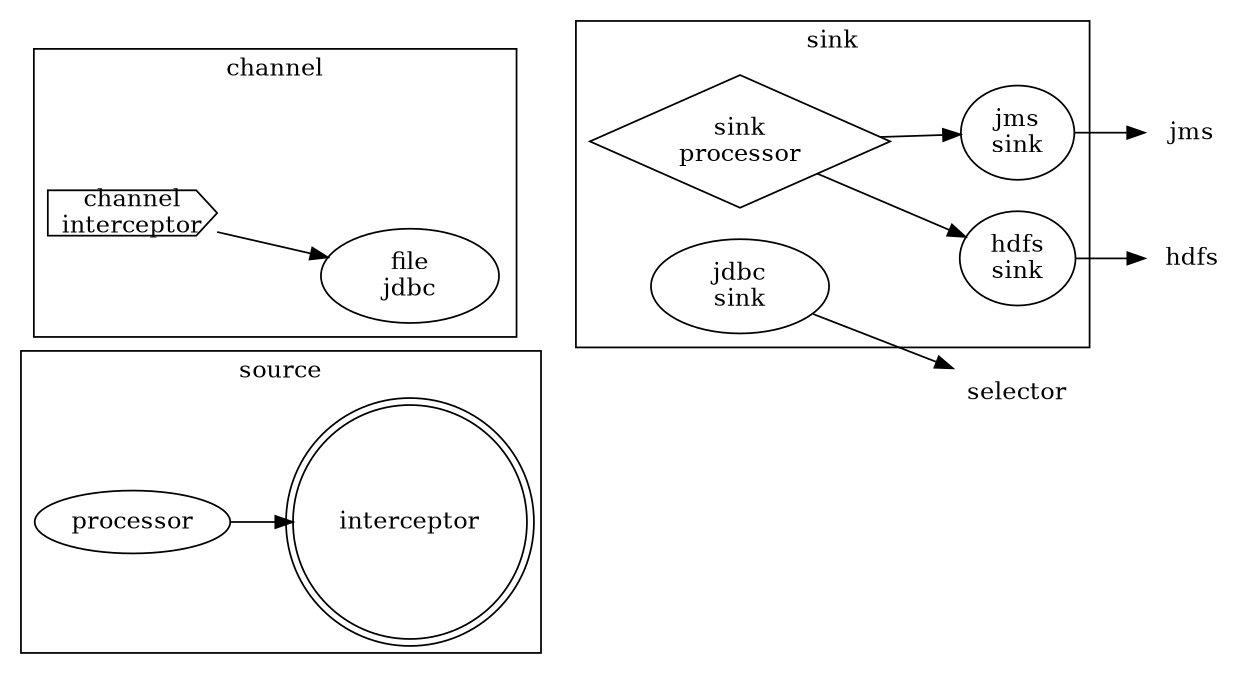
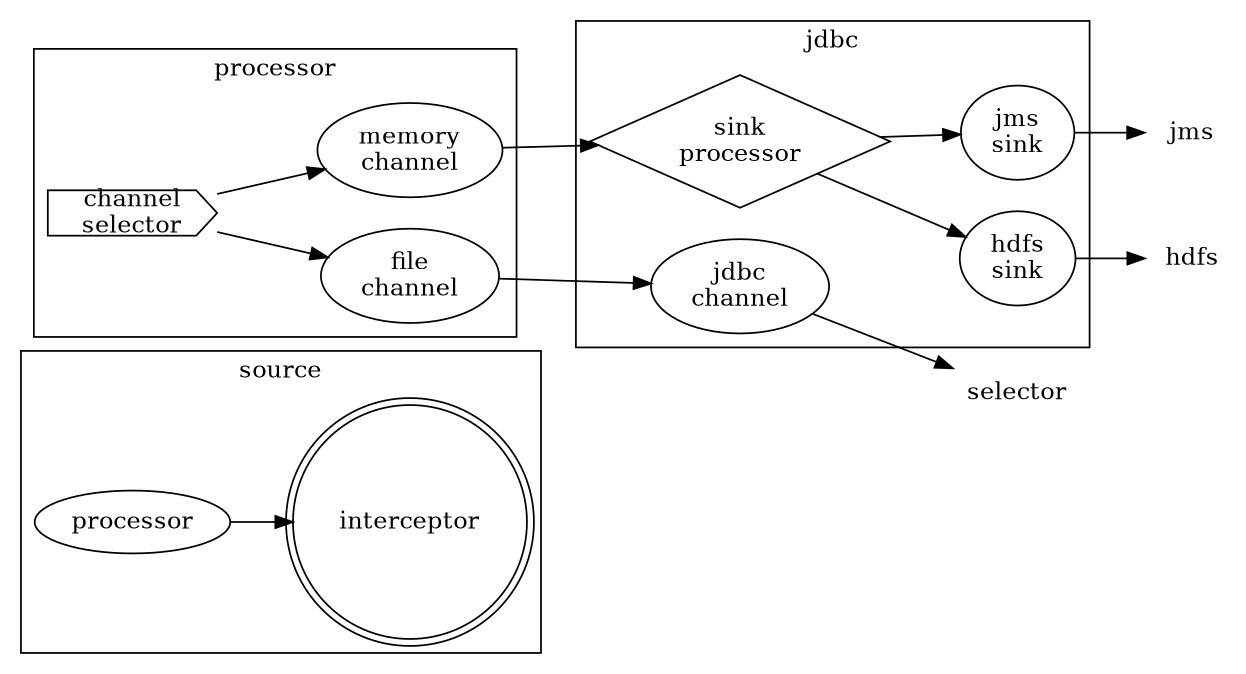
(833, 41) -> (833, 41)
(275, 69) -> (275, 69)
none -> (410, 150)
(132, 225) -> (132, 225)
none -> (563, 281)
(410, 288) -> (410, 288)
(740, 299) -> (740, 299)
